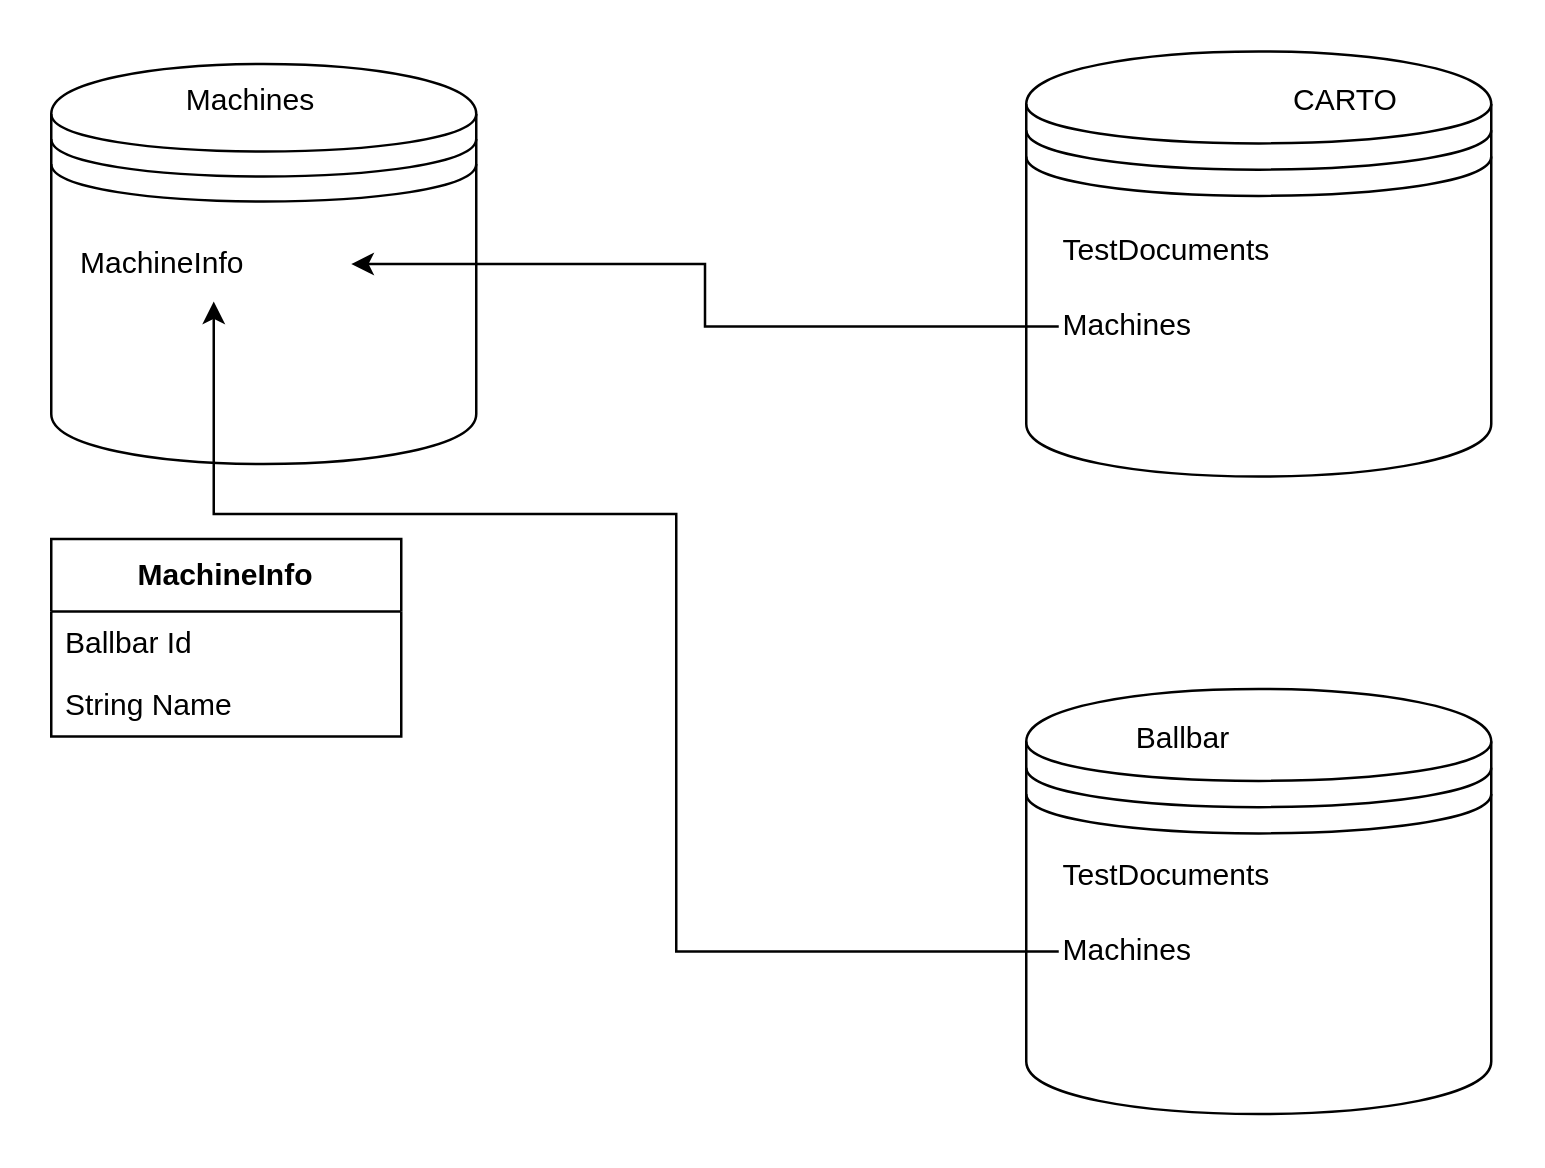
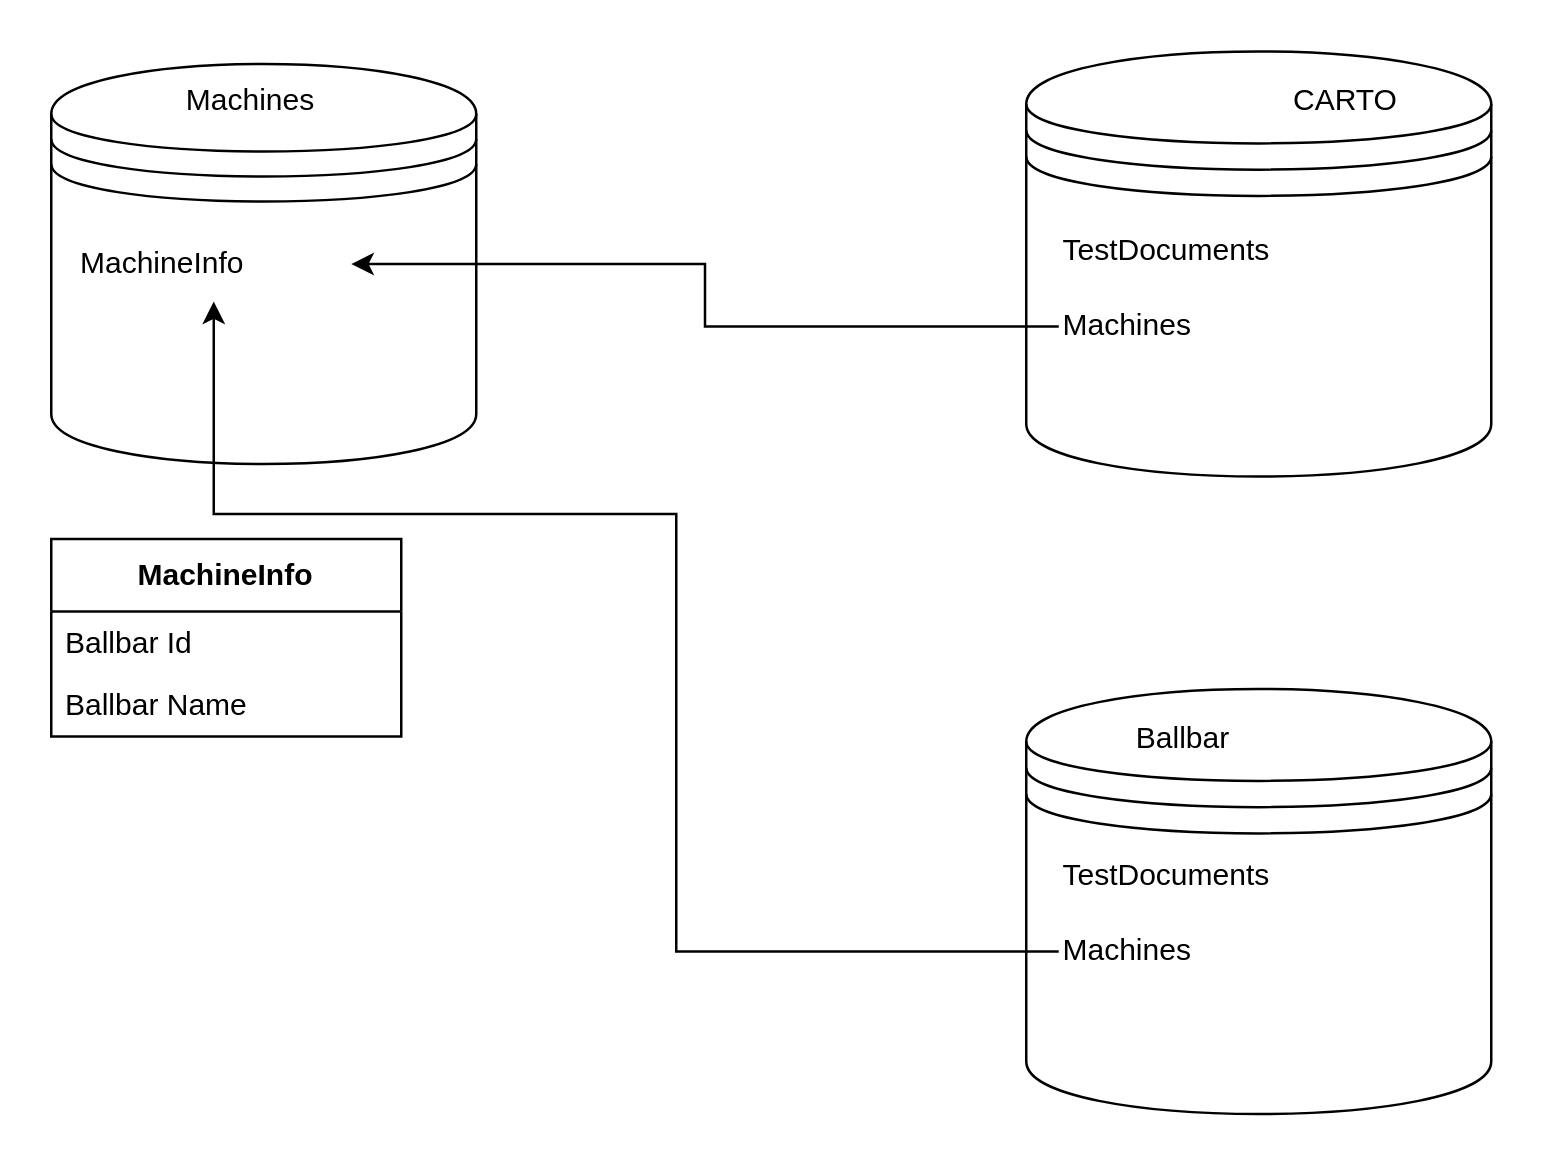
(151, 706) -> (155, 706)
